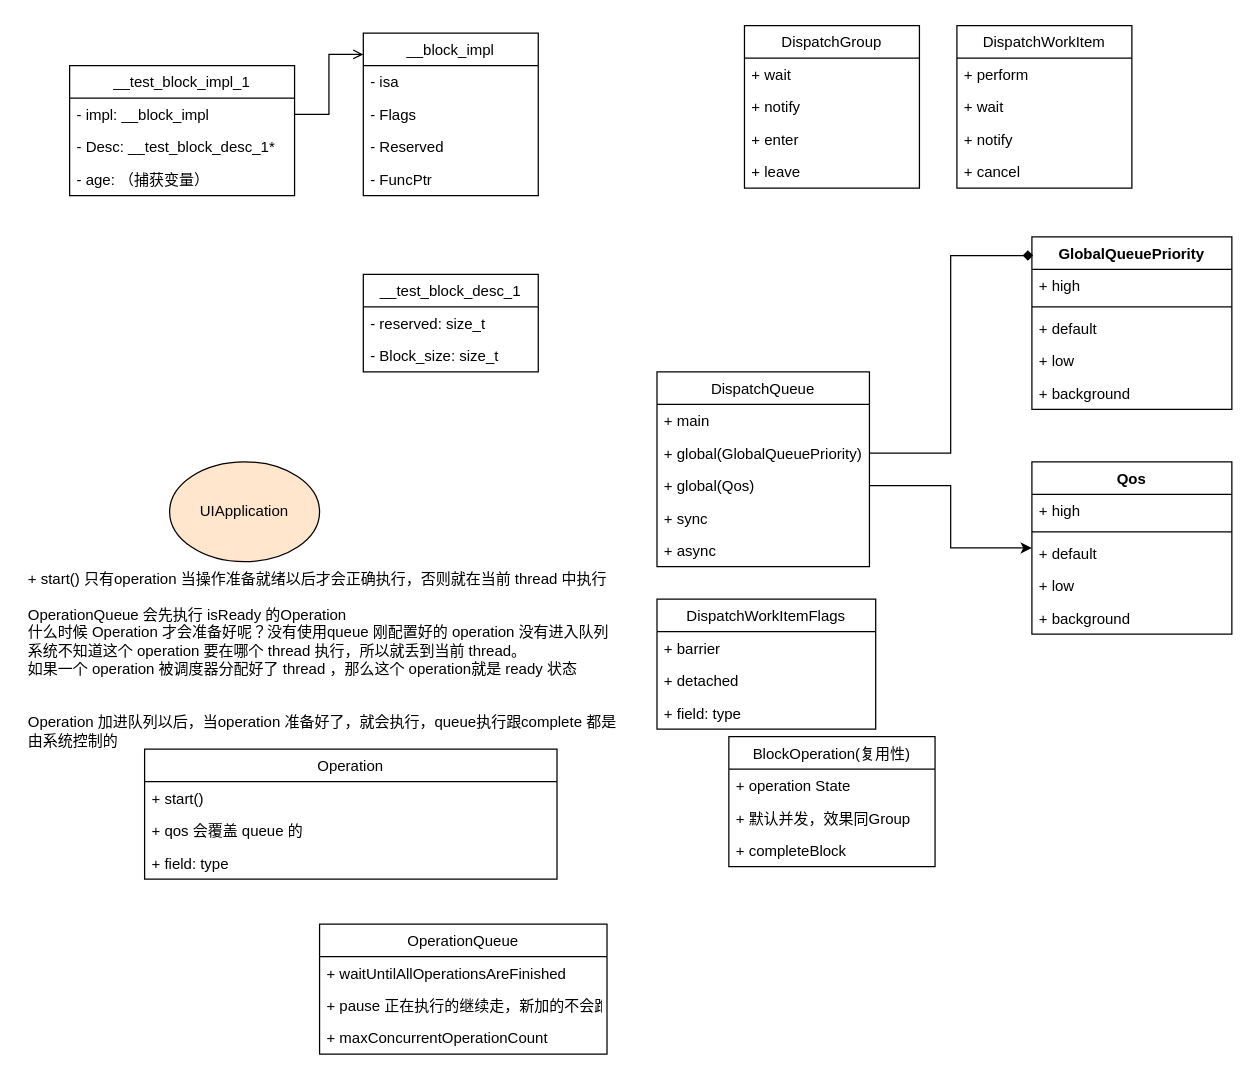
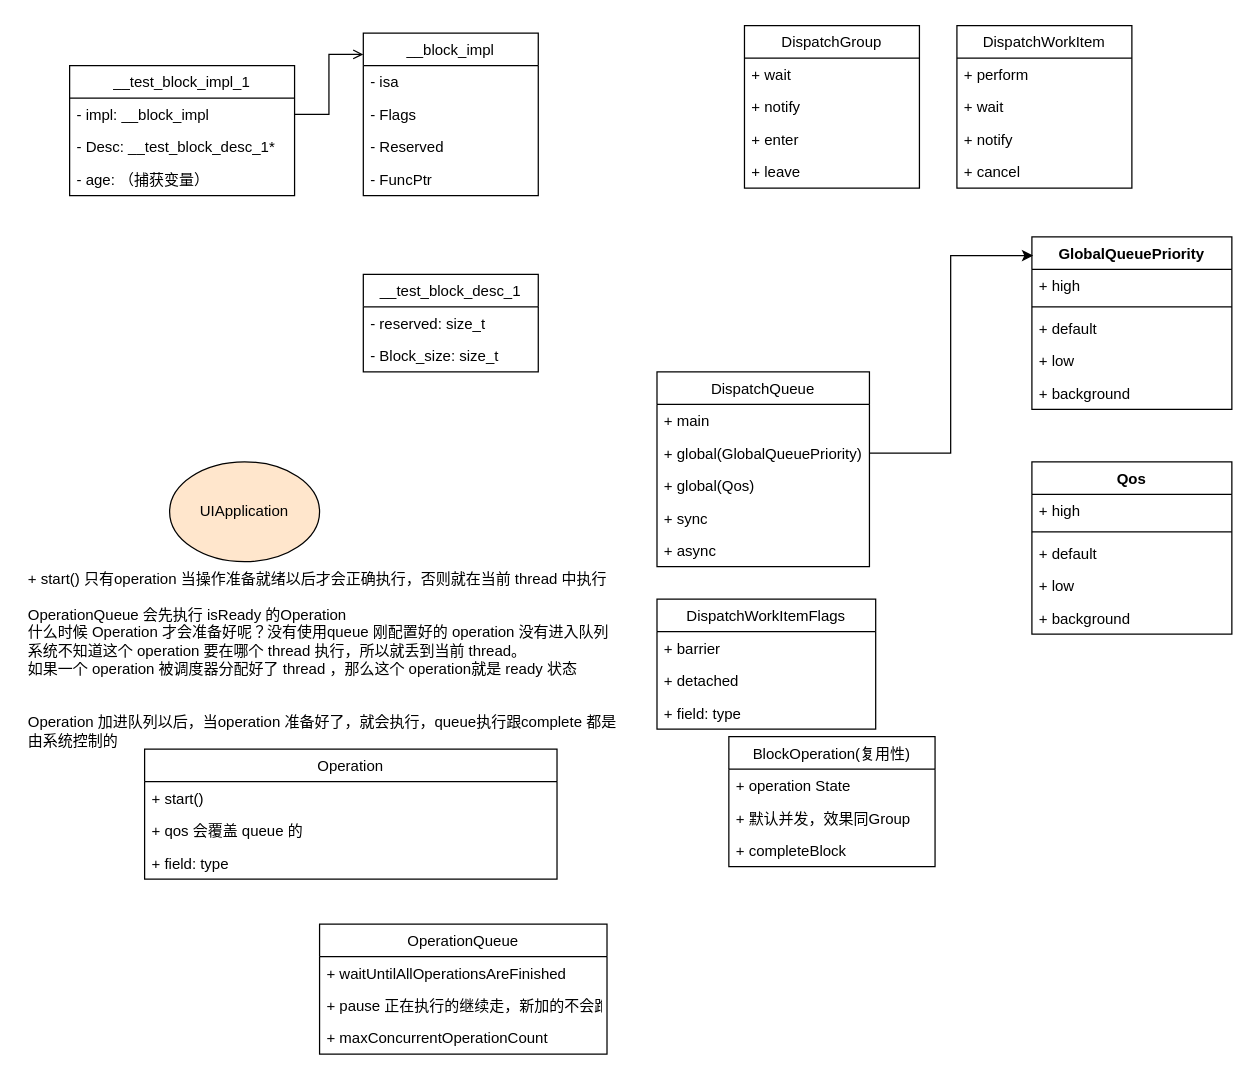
(1022, 256) -> (1023, 256)
(951, 513) -> none
